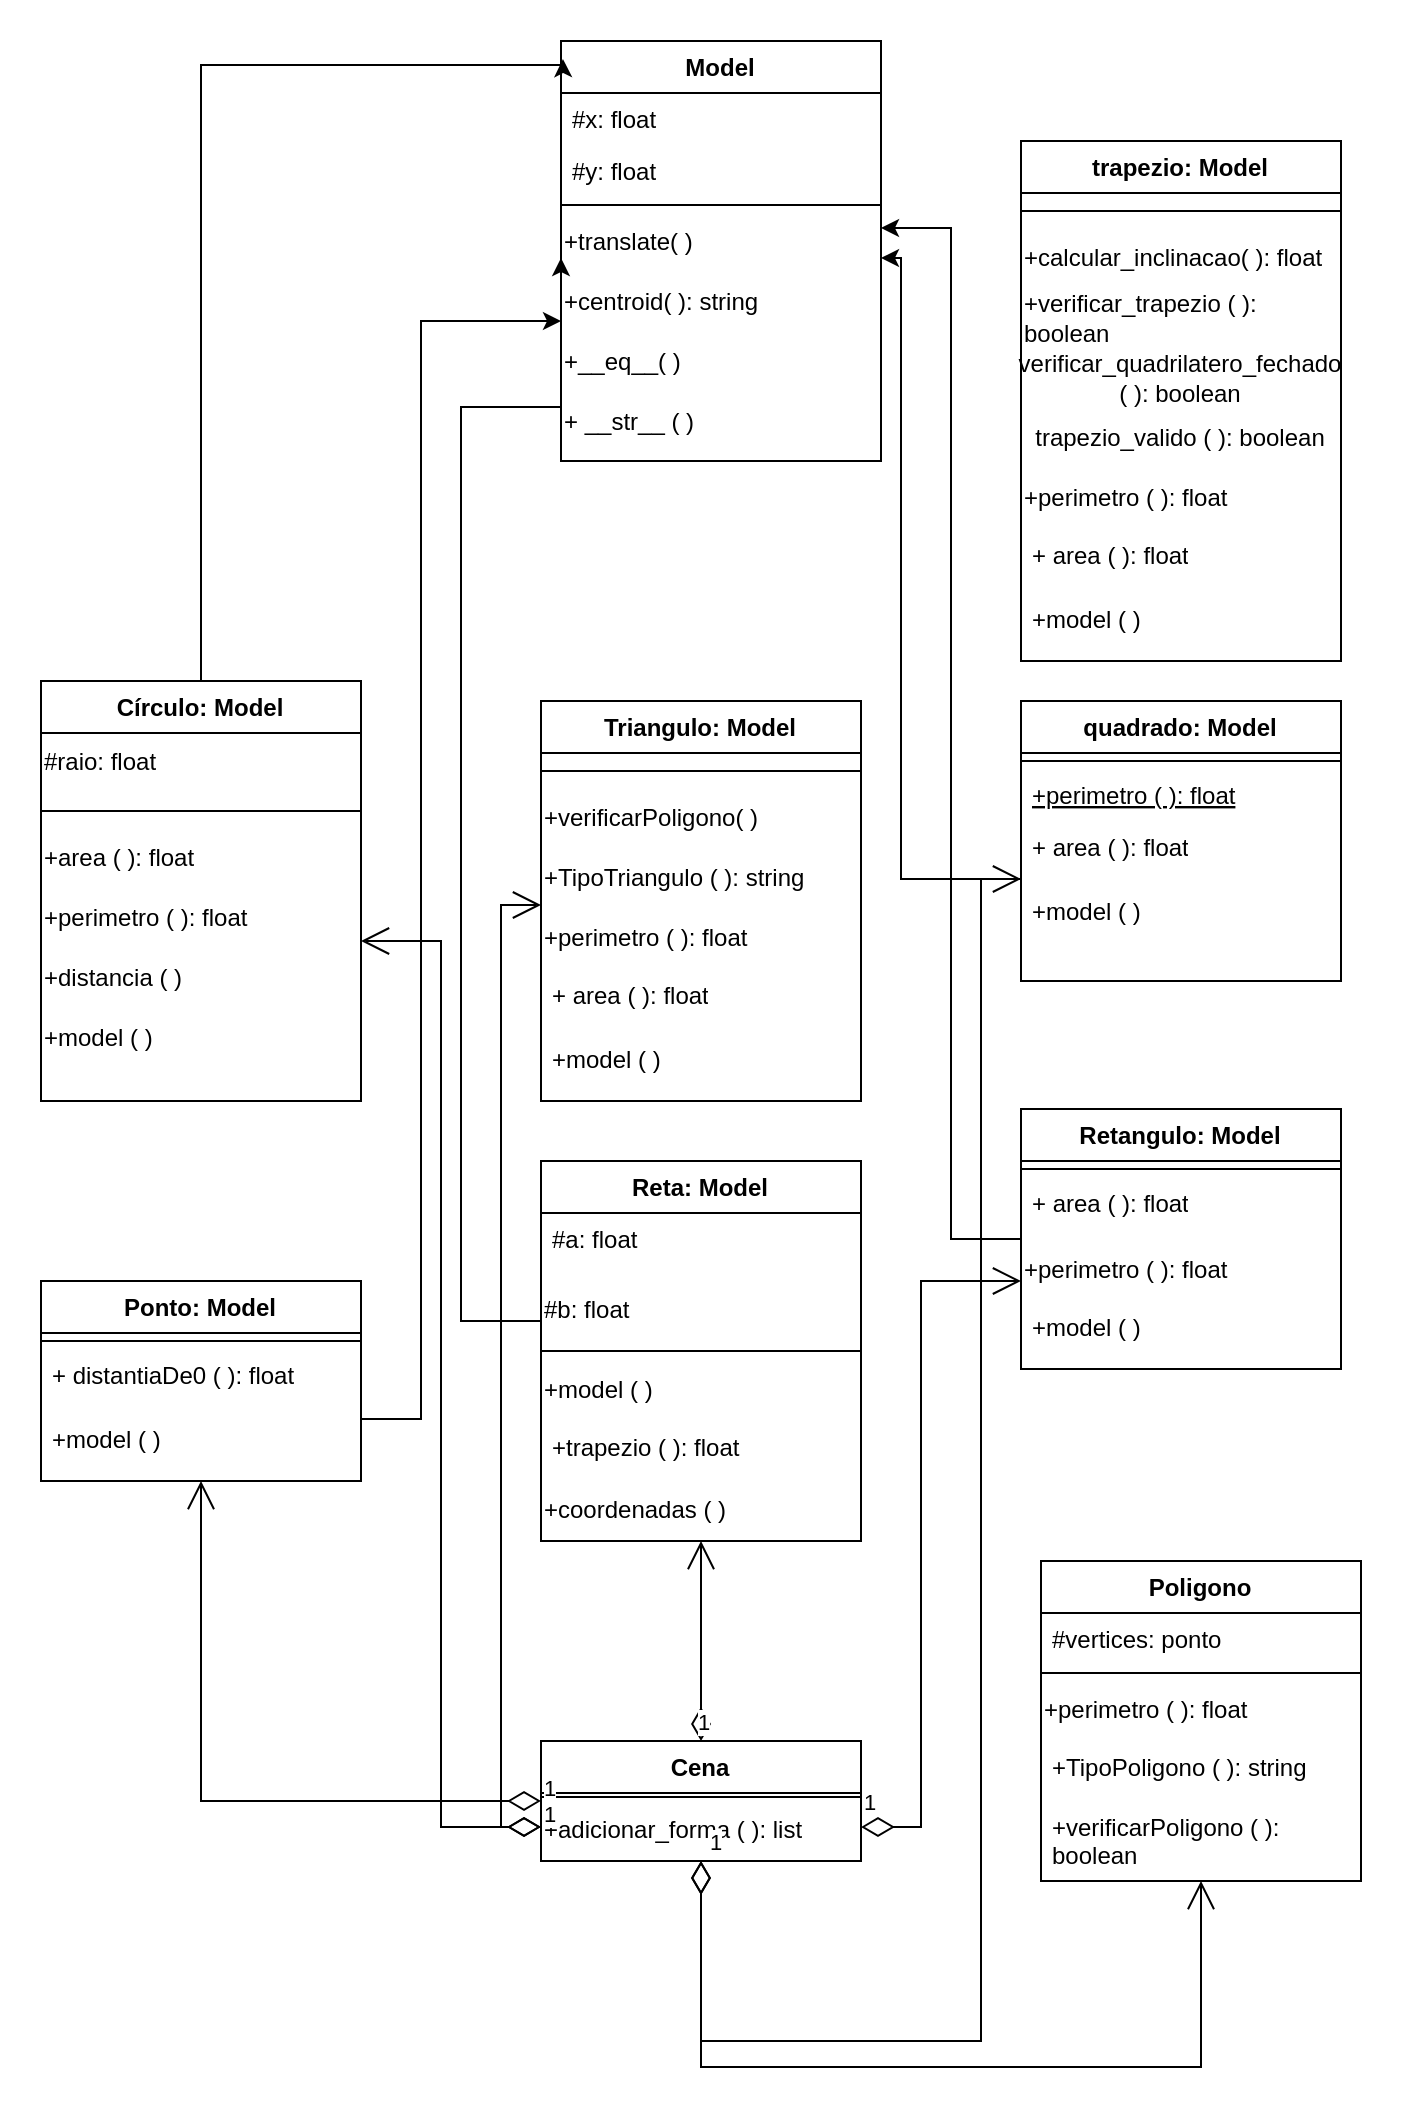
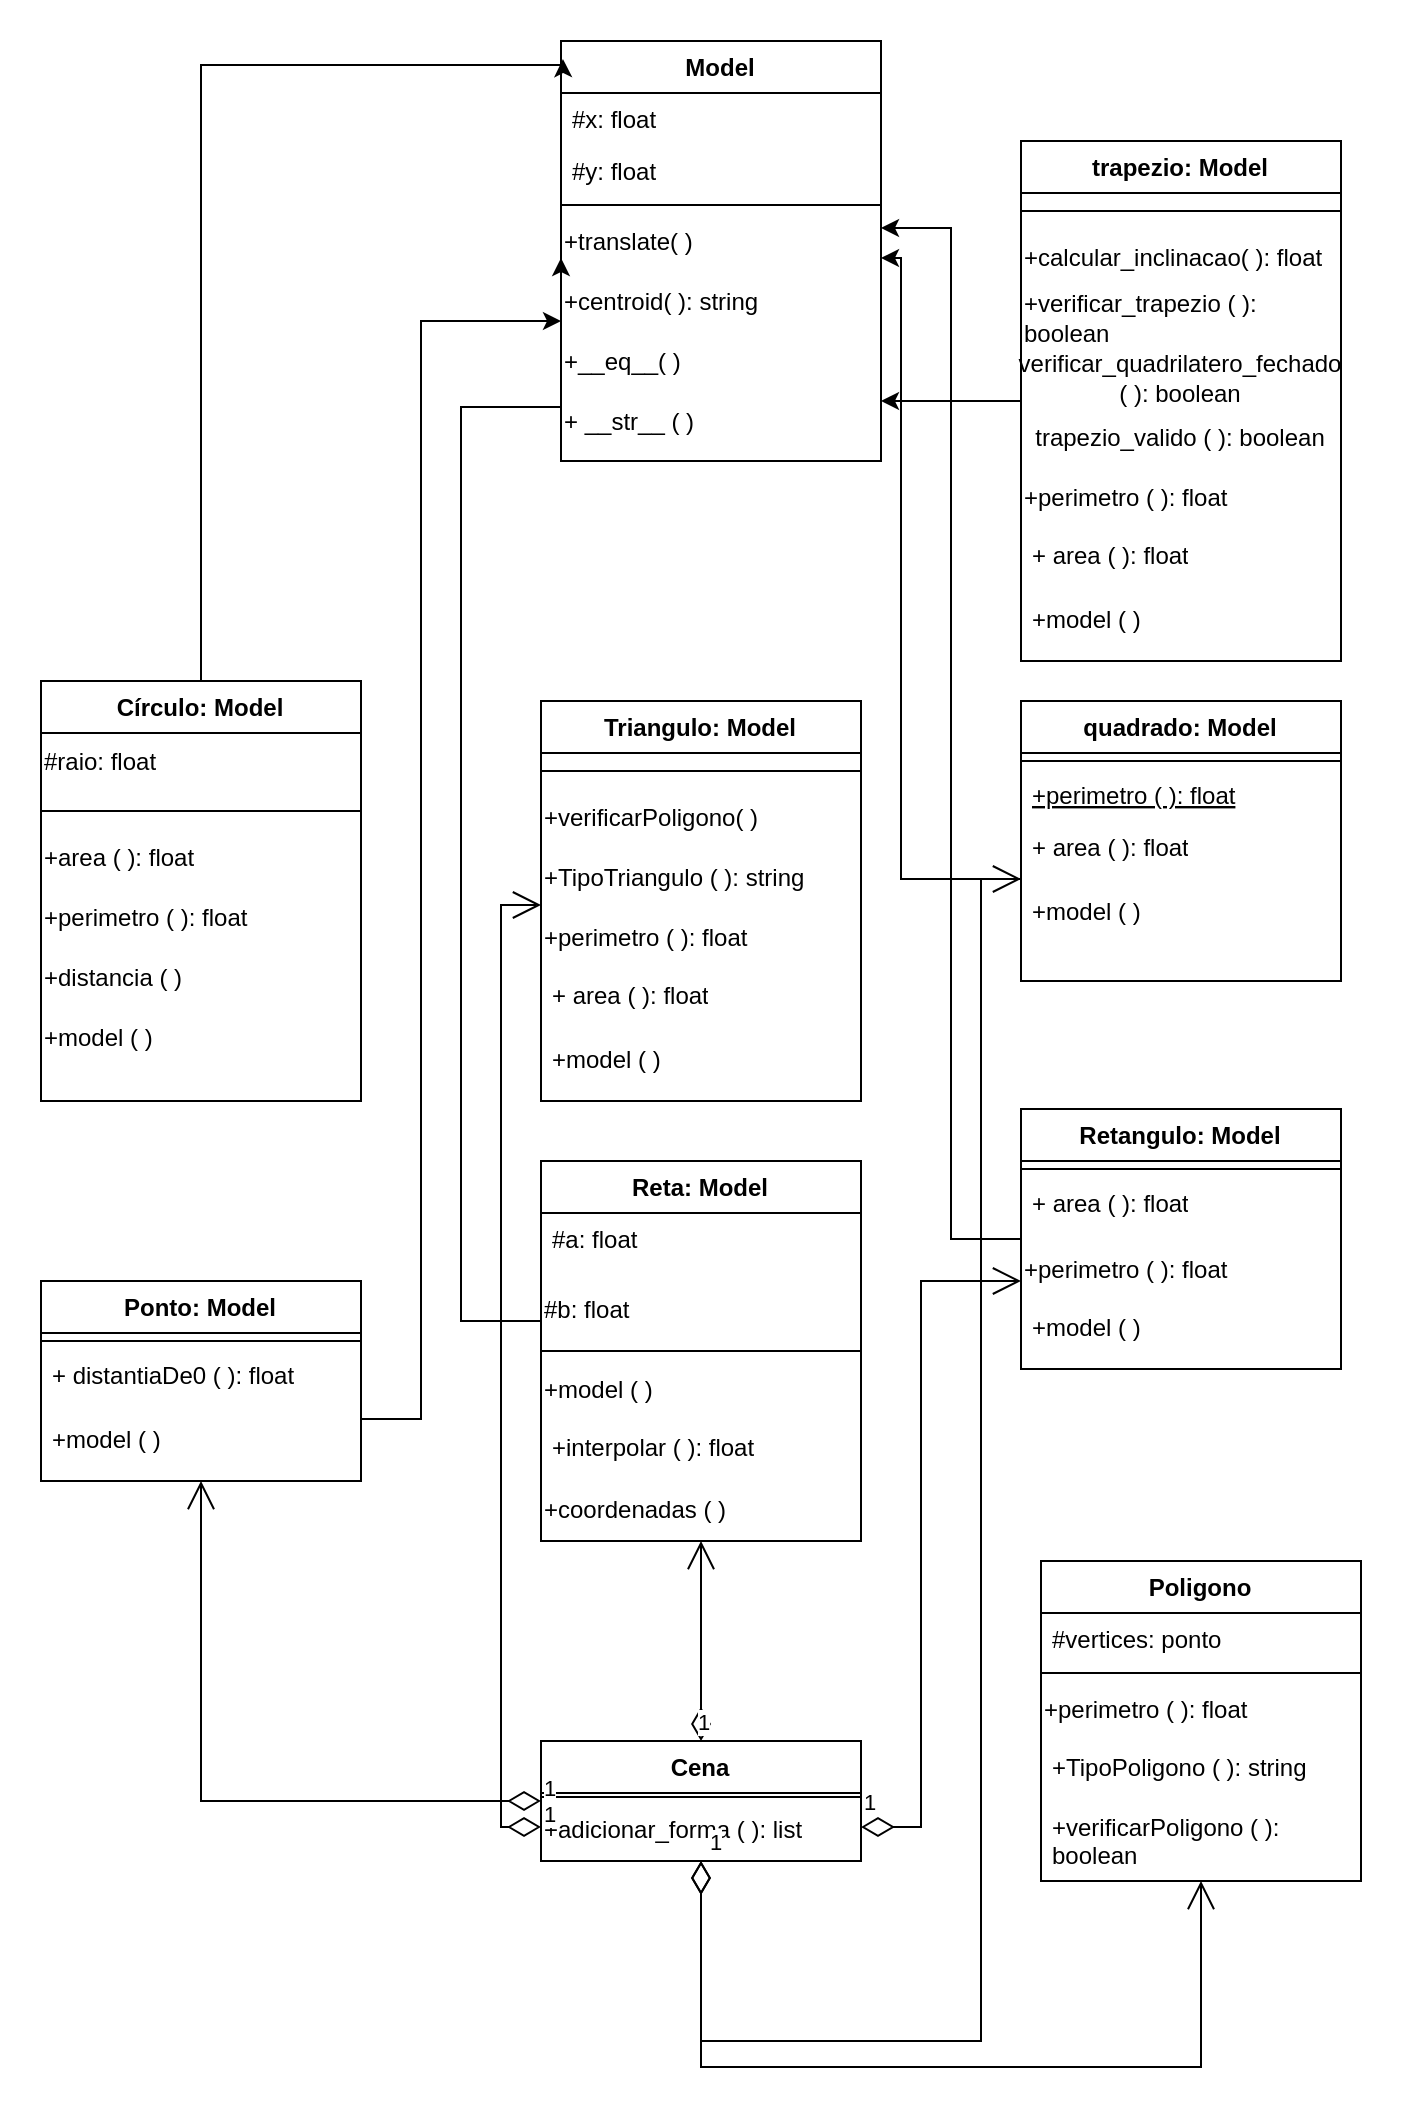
none -> (956, 401)
(441, 1375) -> none
(669, 1449) -> (679, 1449)
